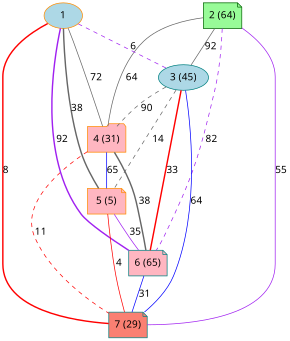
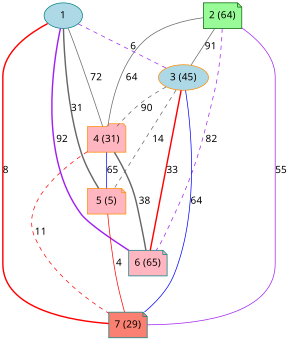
(63, 16) -> (63, 16)
(211, 47) -> (211, 47)
(183, 78) -> (183, 78)
(77, 108) -> (77, 108)
(126, 232) -> none
(138, 294) -> none
